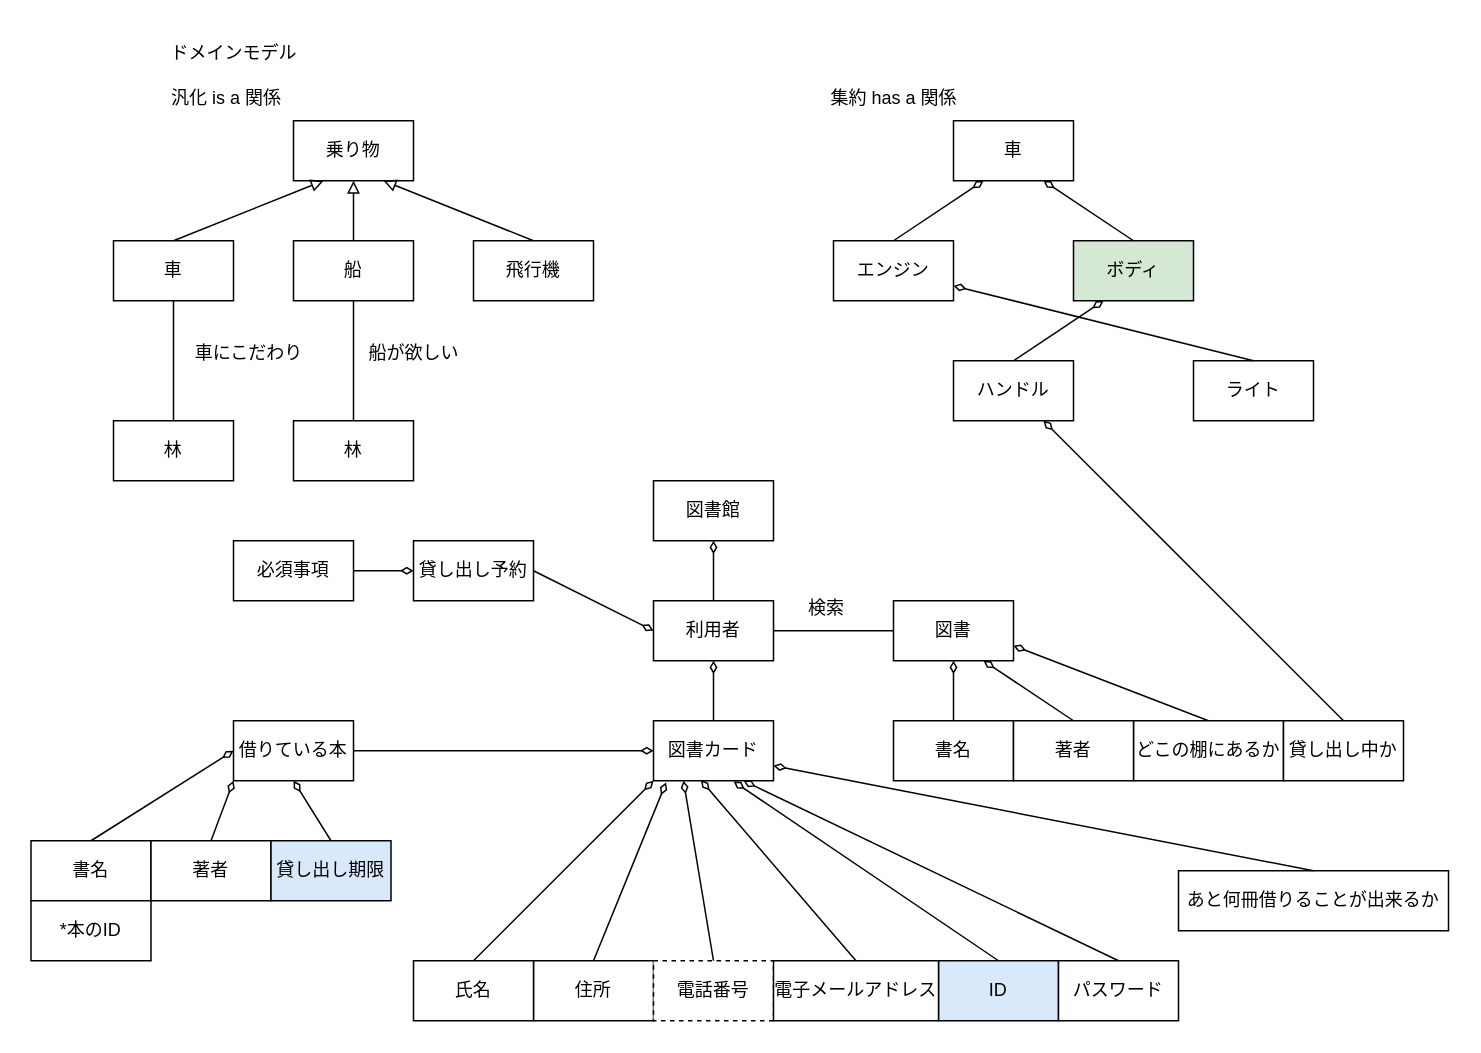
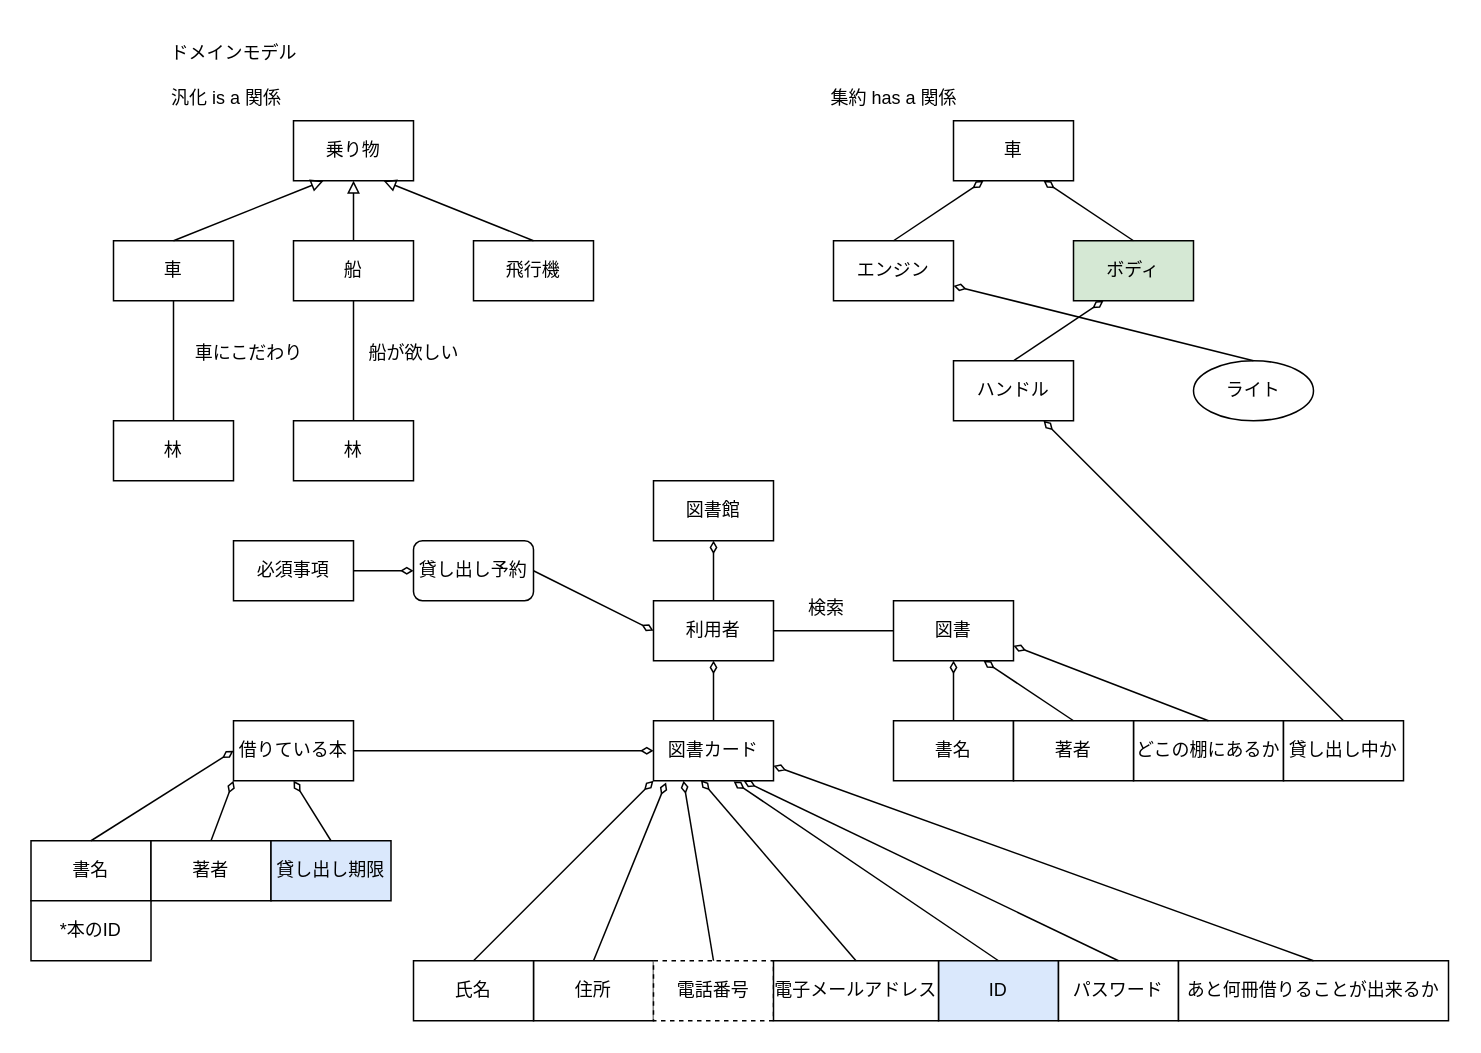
(1253, 391) -> (1253, 391)
(473, 571) -> (473, 571)
(1313, 901) -> (1313, 991)
